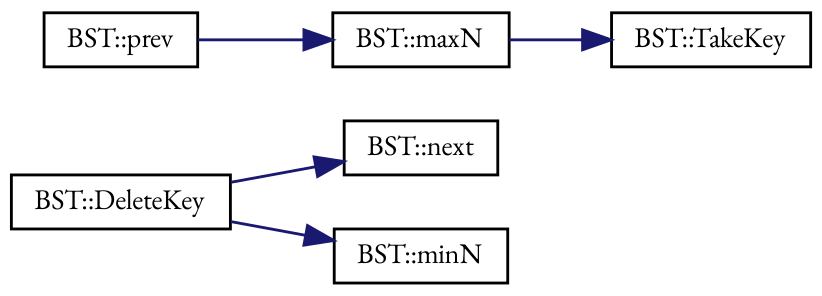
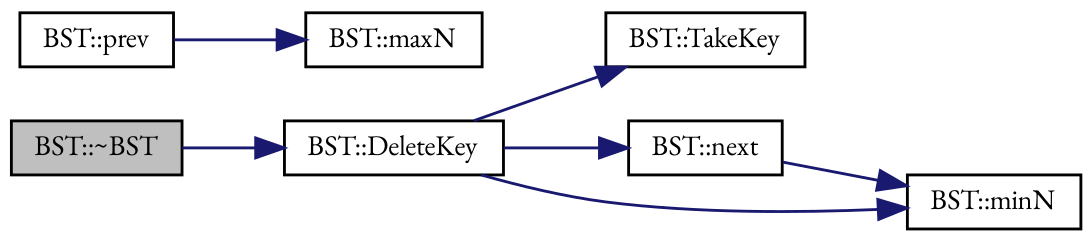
(546, 40) -> (536, 99)
none -> (97, 148)
none -> (830, 171)
